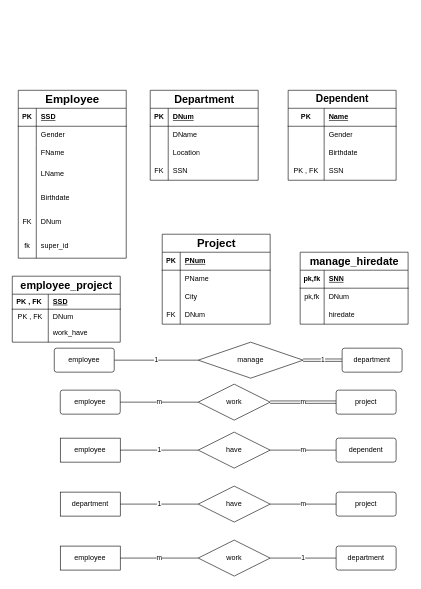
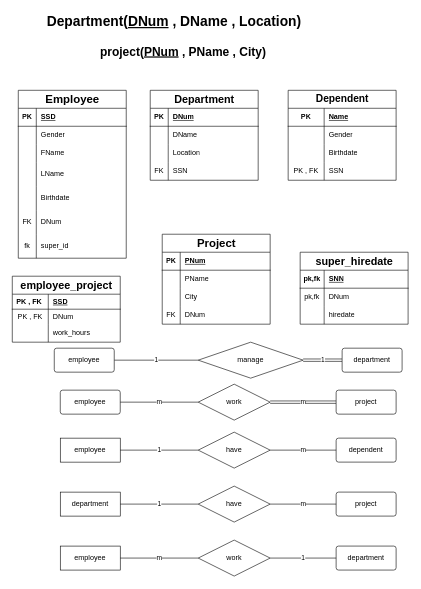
none -> (174, 21)
none -> (183, 51)
(355, 261) -> (355, 261)
(71, 333) -> (73, 333)
